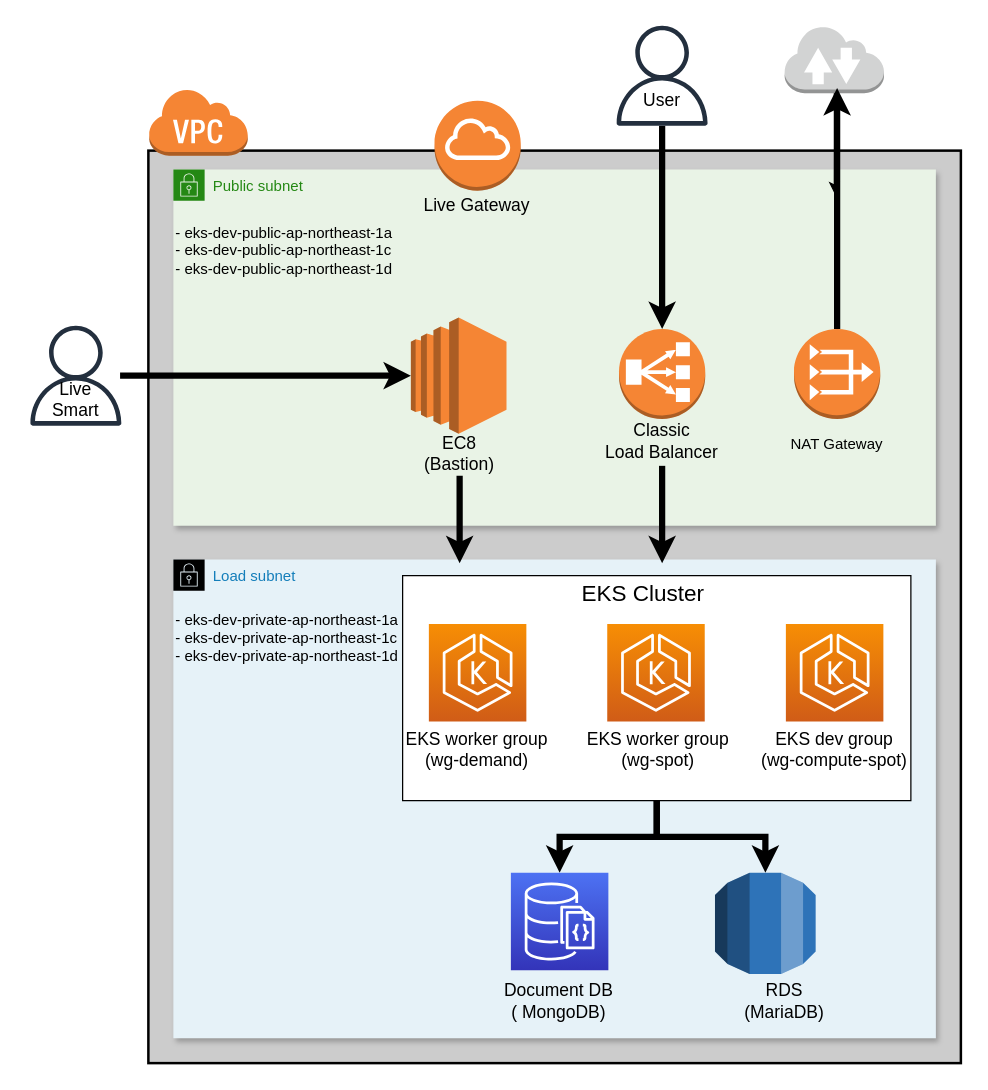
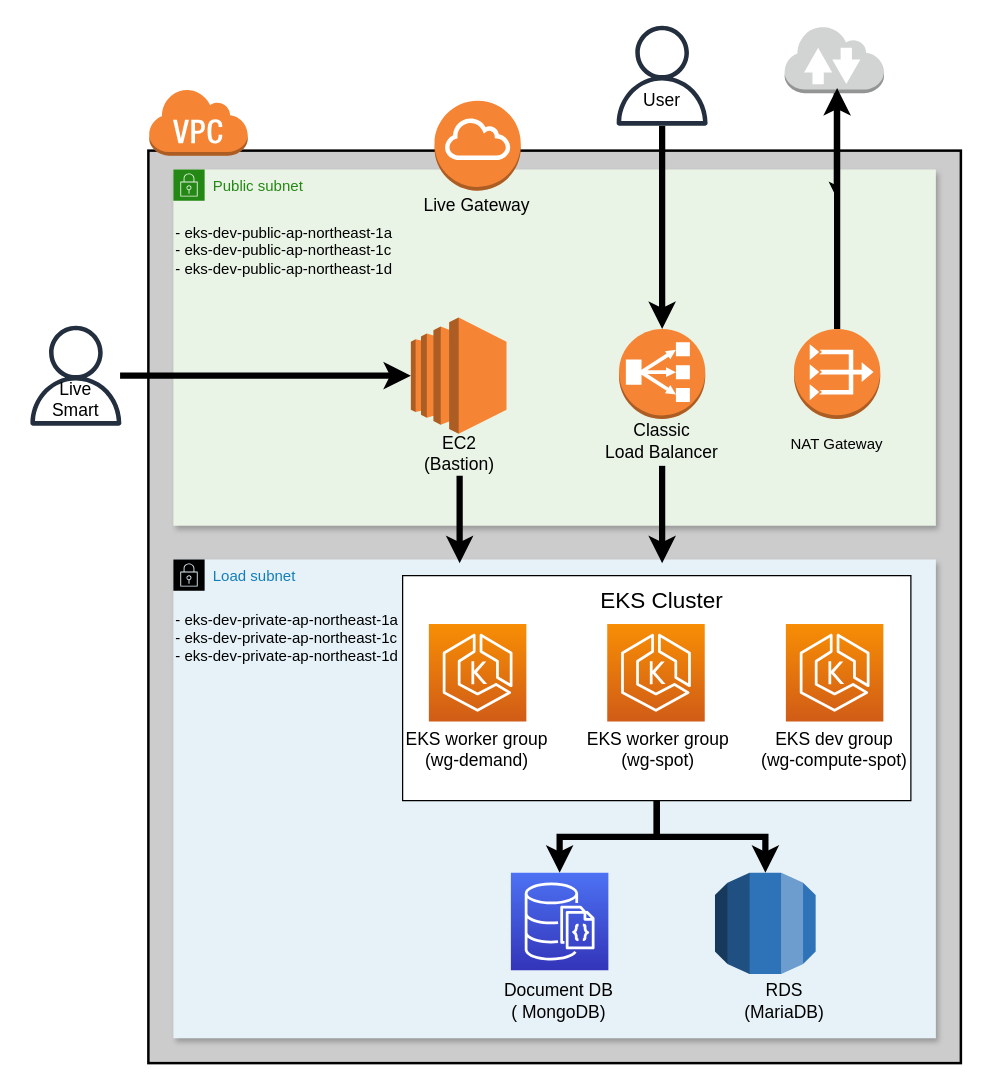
(459, 453) -> (459, 453)
(643, 594) -> (662, 601)
